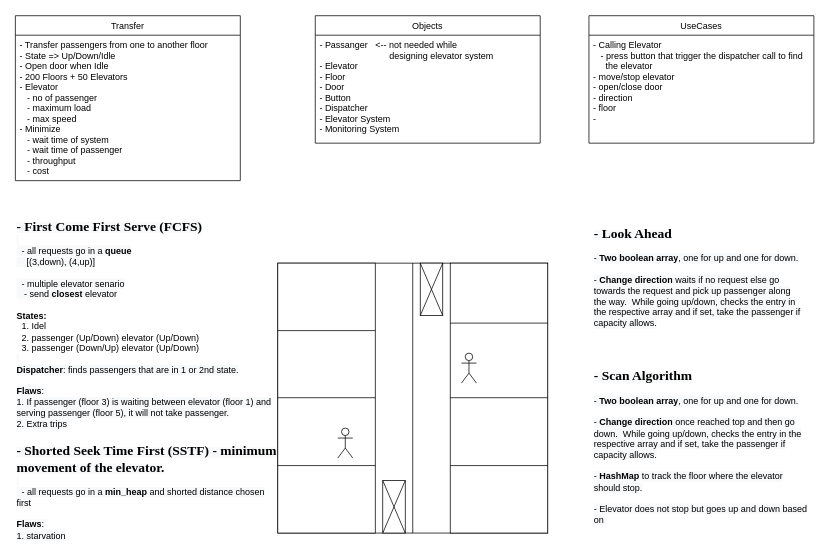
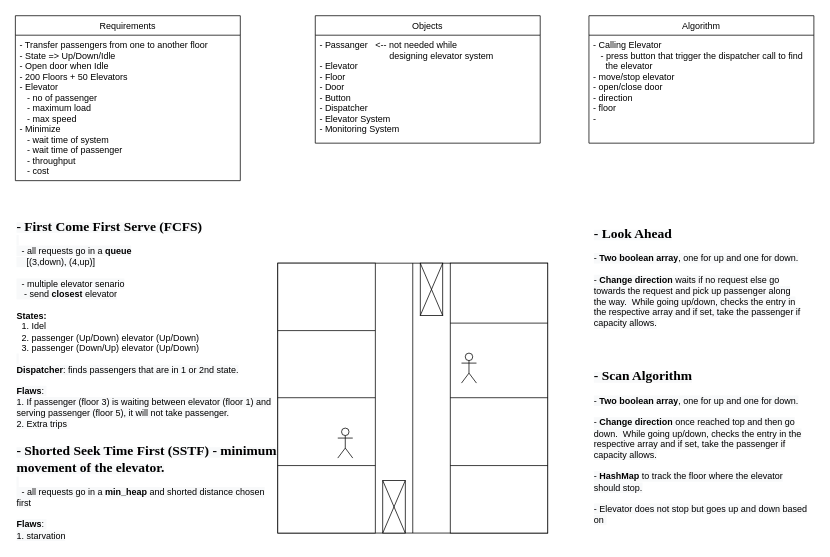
(128, 26) -> (128, 26)
(701, 26) -> (701, 26)
